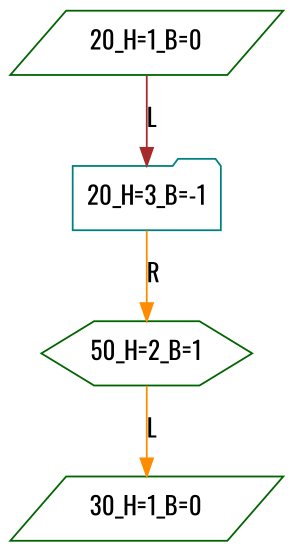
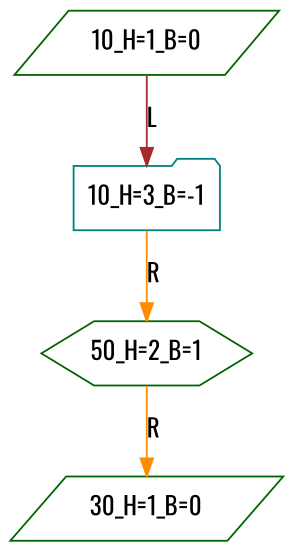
(147, 43) -> (147, 43)
(147, 198) -> (147, 198)
(152, 431) -> (154, 431)
